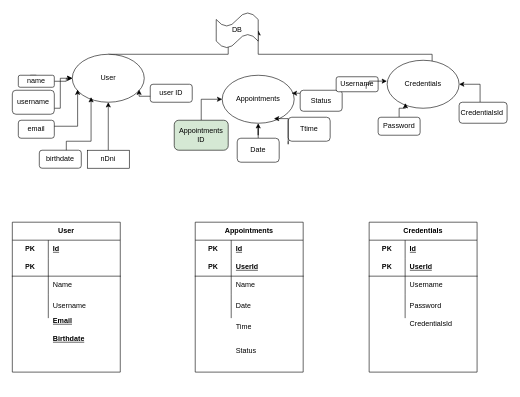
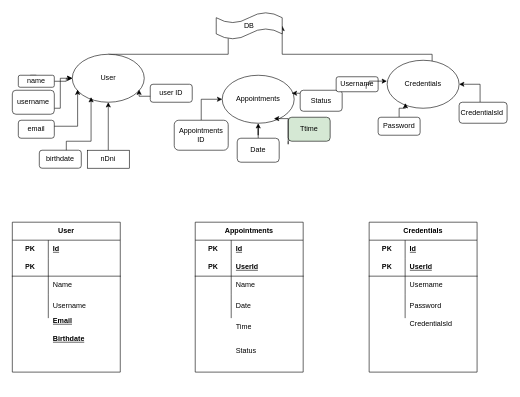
(237, 30) -> (249, 26)
(309, 129) -> (309, 129)
(201, 135) -> (201, 135)
